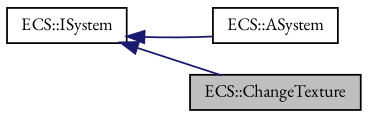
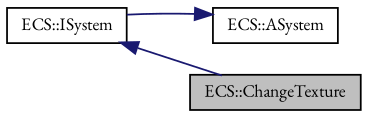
(179, 37) -> (161, 14)
